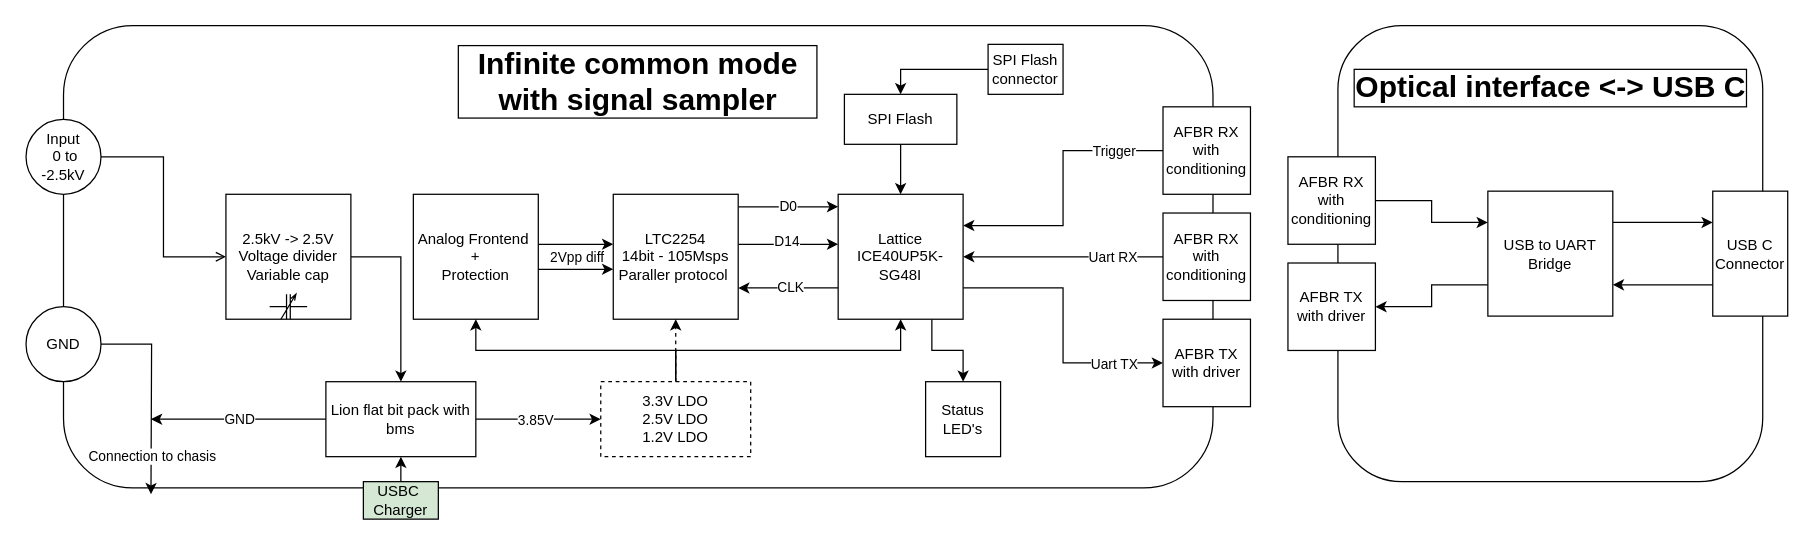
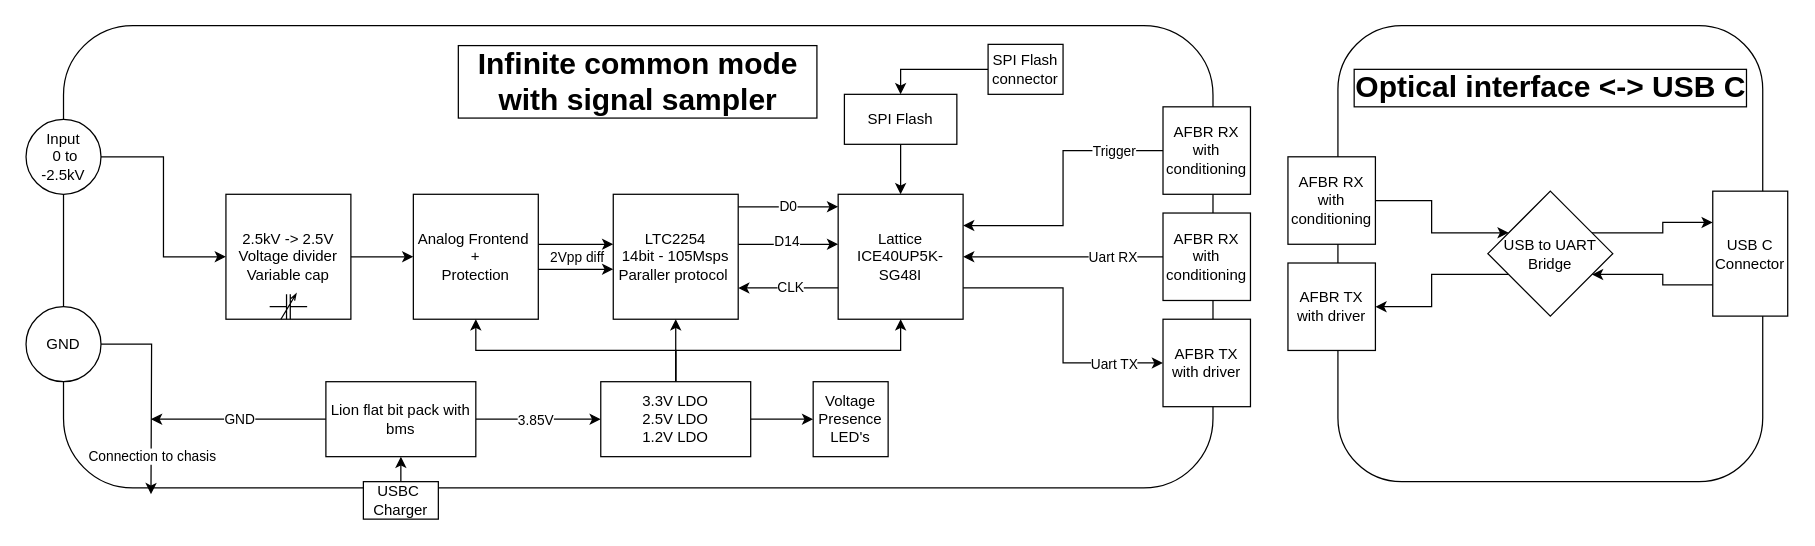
(1551, 254) -> (1551, 254)
(218, 257) -> (216, 257)
(401, 314) -> (401, 257)
(676, 337) -> (676, 337)
(943, 351) -> none
(676, 419) -> (676, 419)
none -> (778, 419)
none -> (851, 419)
(963, 419) -> none
(401, 501) -> (401, 501)
